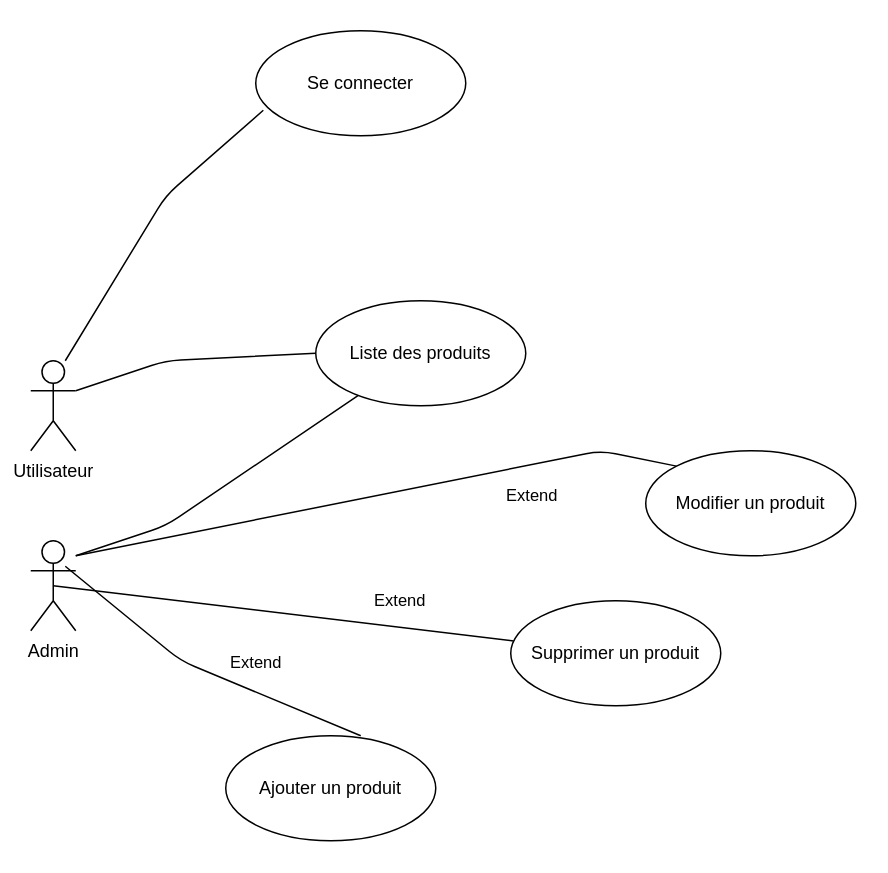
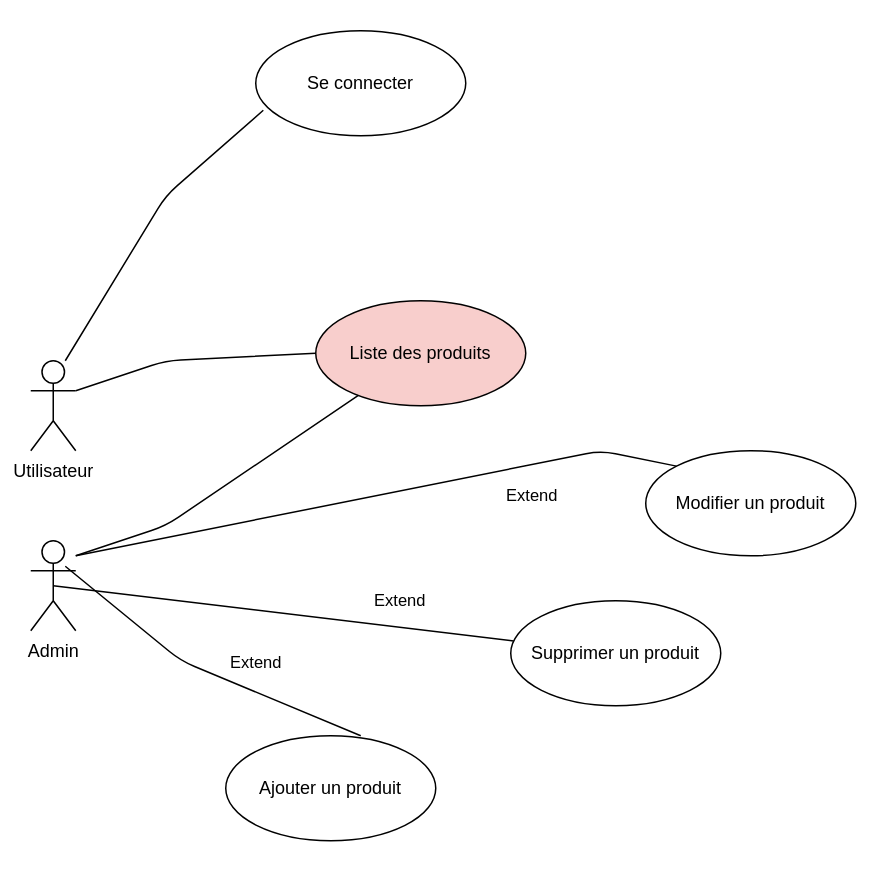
(421, 353) -> (421, 353)
